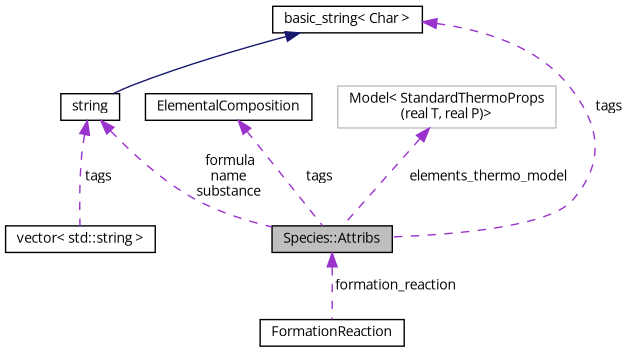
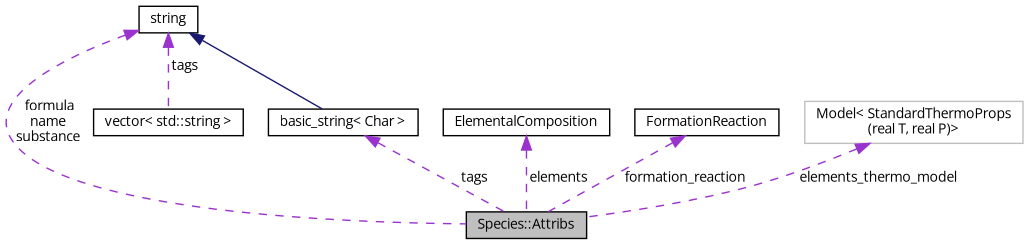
(199, 62) -> (262, 75)
(318, 177) -> (557, 178)
(332, 293) -> (610, 177)
